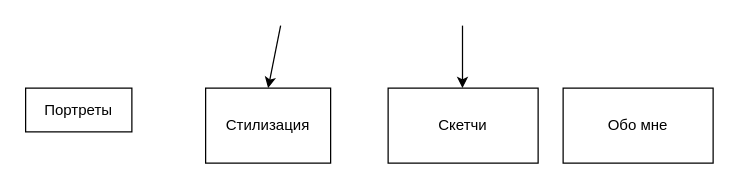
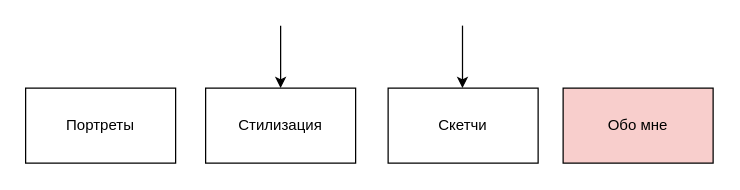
(79, 110) -> (101, 126)
(268, 126) -> (281, 126)
(638, 126) -> (638, 126)
